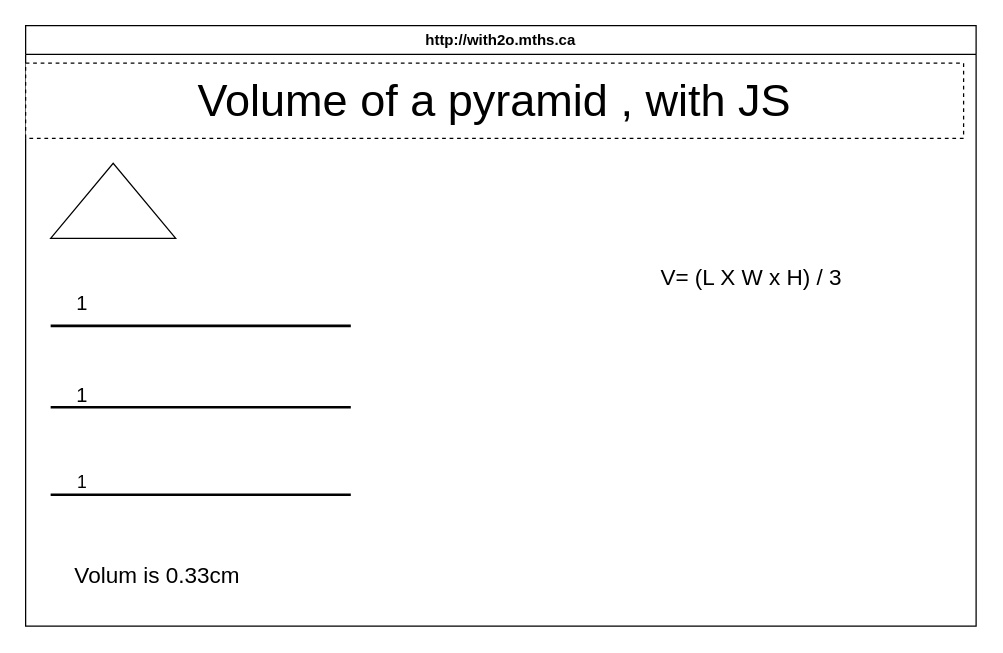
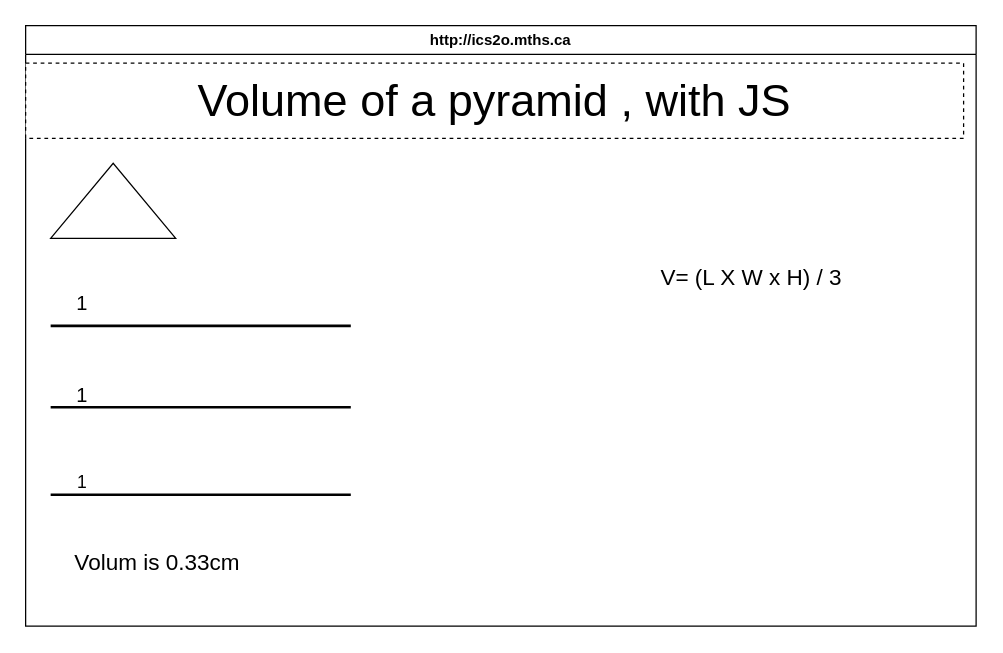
(501, 41) -> (501, 41)
(157, 576) -> (157, 563)
